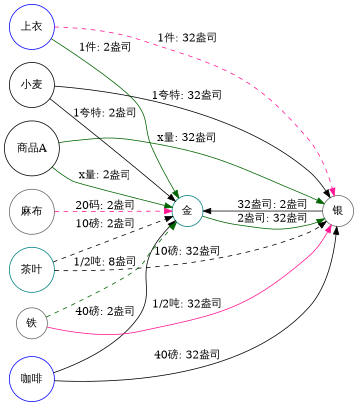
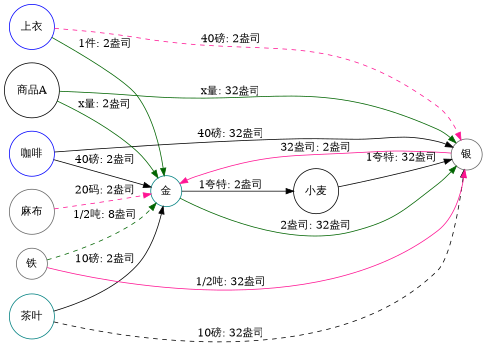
(188, 39) -> (231, 40)
(110, 147) -> (234, 191)
(267, 211) -> (318, 154)
(109, 241) -> (126, 276)
